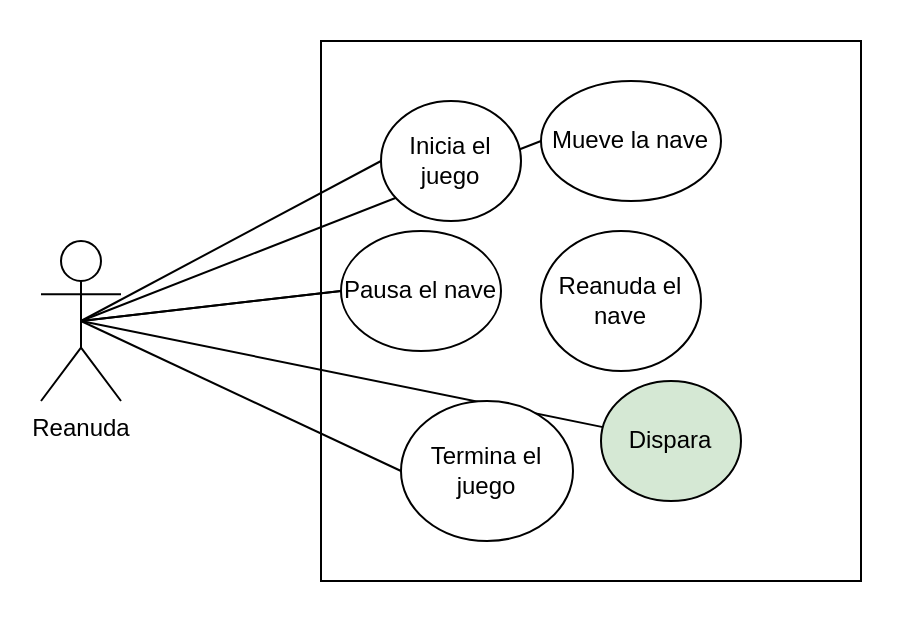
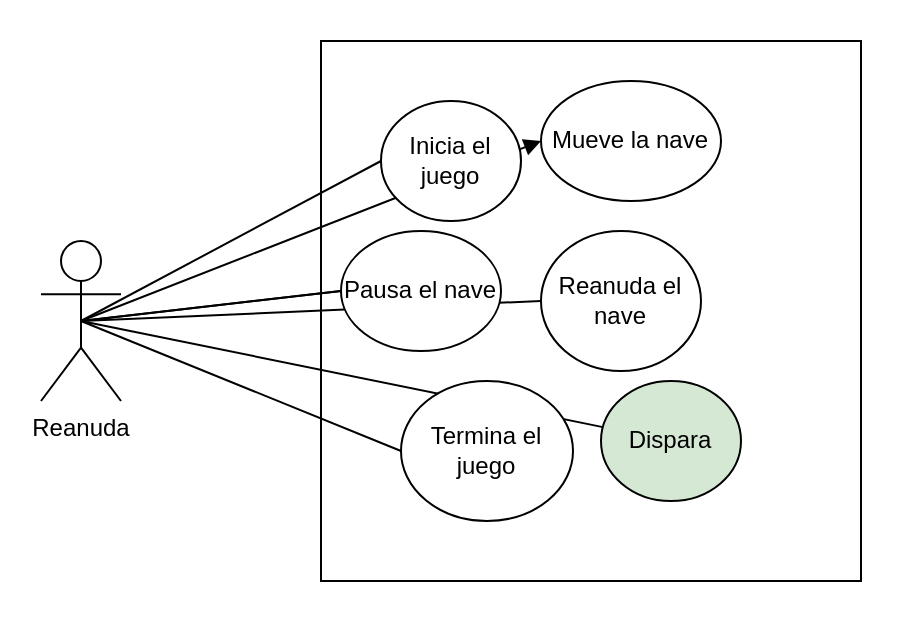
(532, 145) -> (525, 147)
none -> (235, 314)
(487, 471) -> (487, 451)
